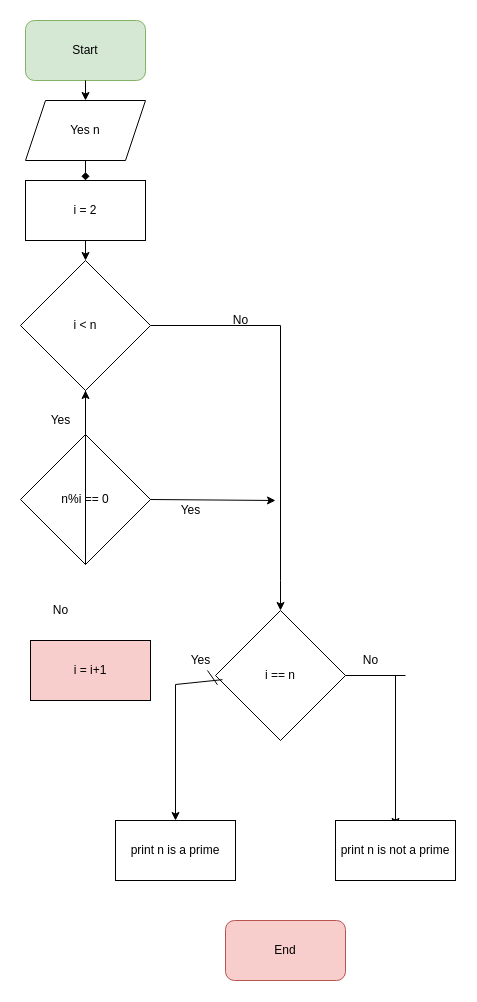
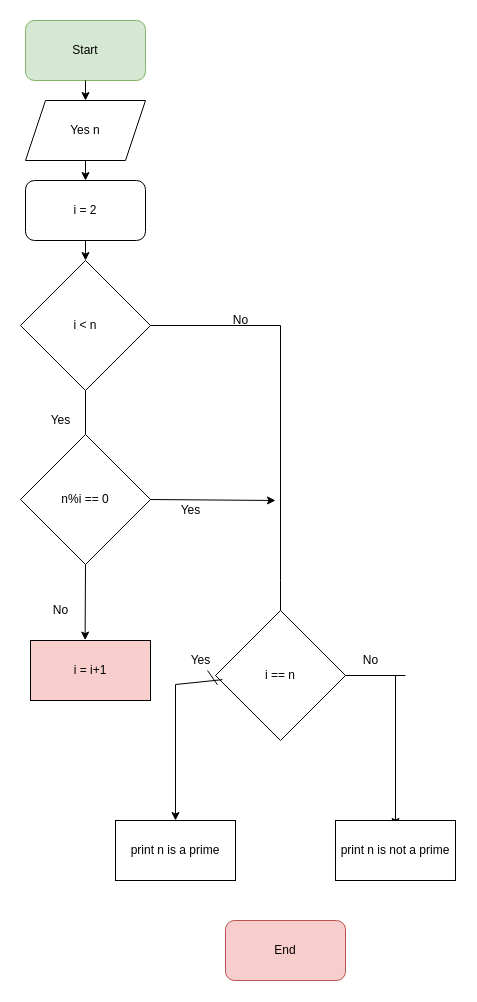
(86, 171) -> (86, 172)
(86, 211) -> (86, 211)
(86, 510) -> (85, 599)
(281, 602) -> (281, 605)
